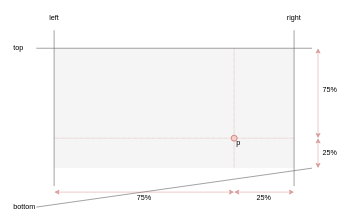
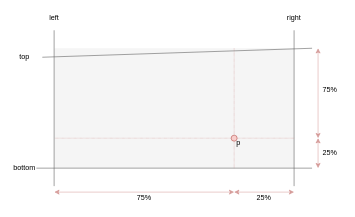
(24, 48) -> (30, 57)
(24, 207) -> (24, 168)
